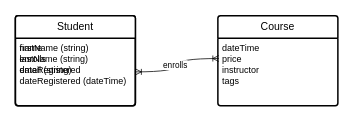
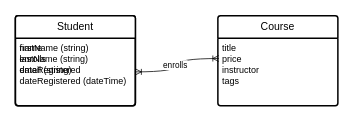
(246, 65) -> (246, 65)
